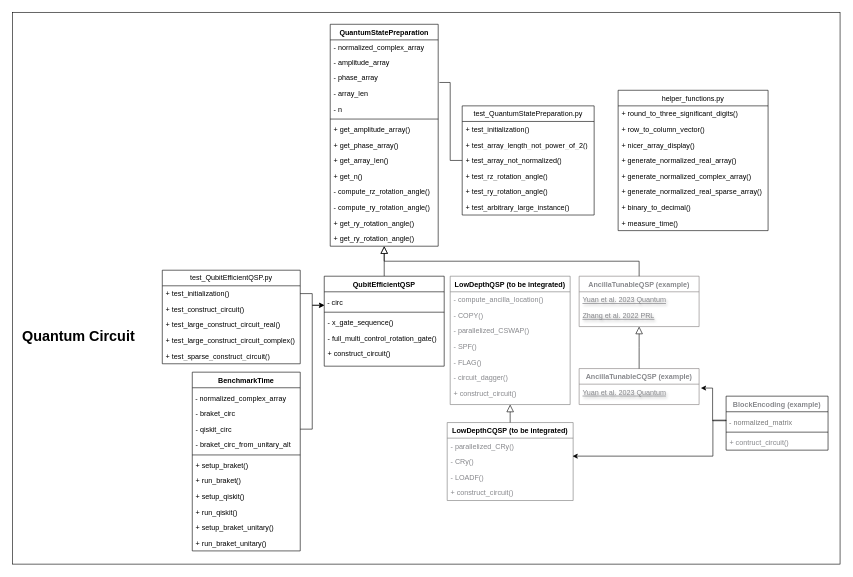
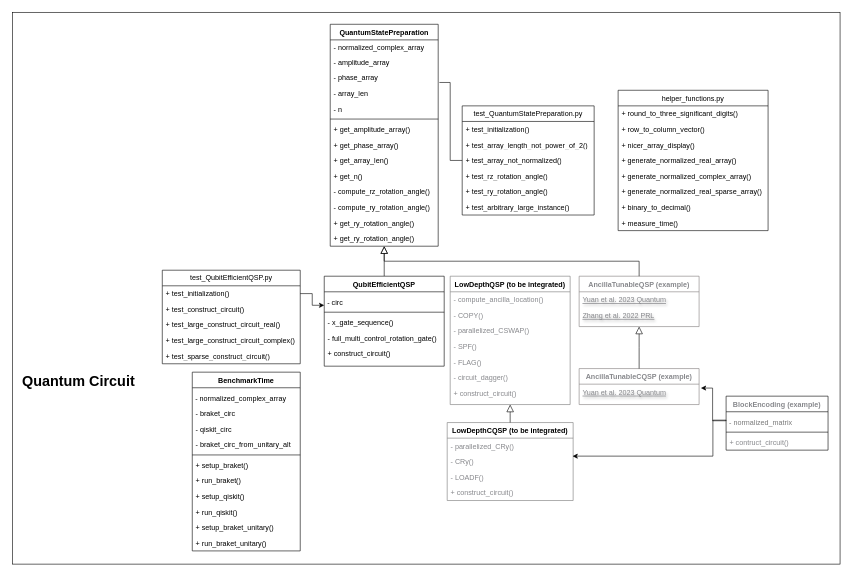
(78, 336) -> (78, 381)
(312, 374) -> none
